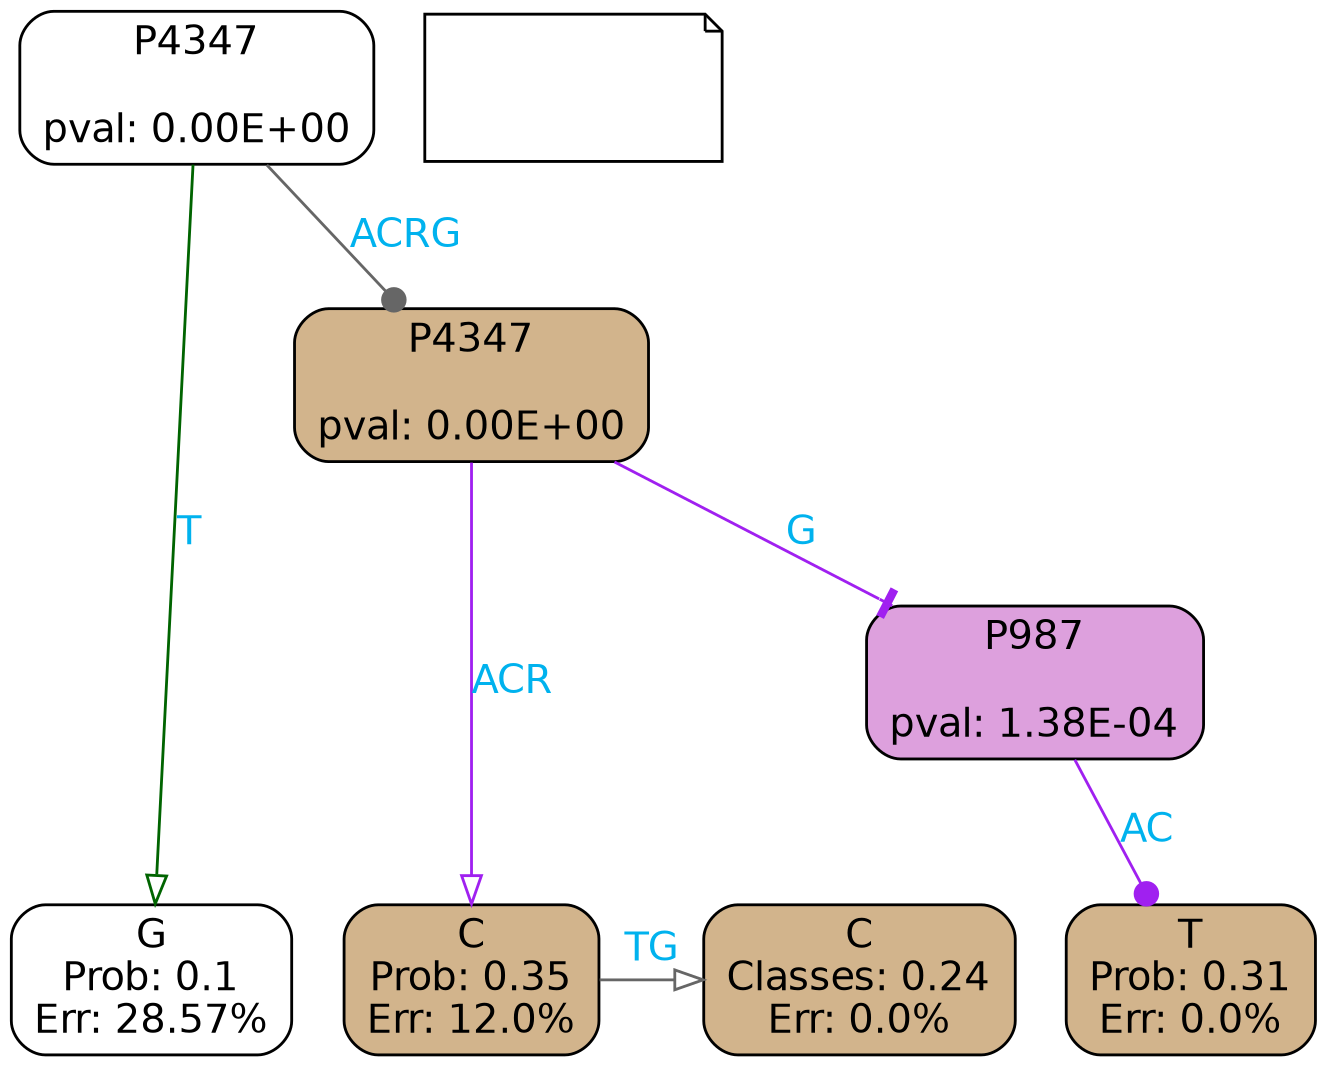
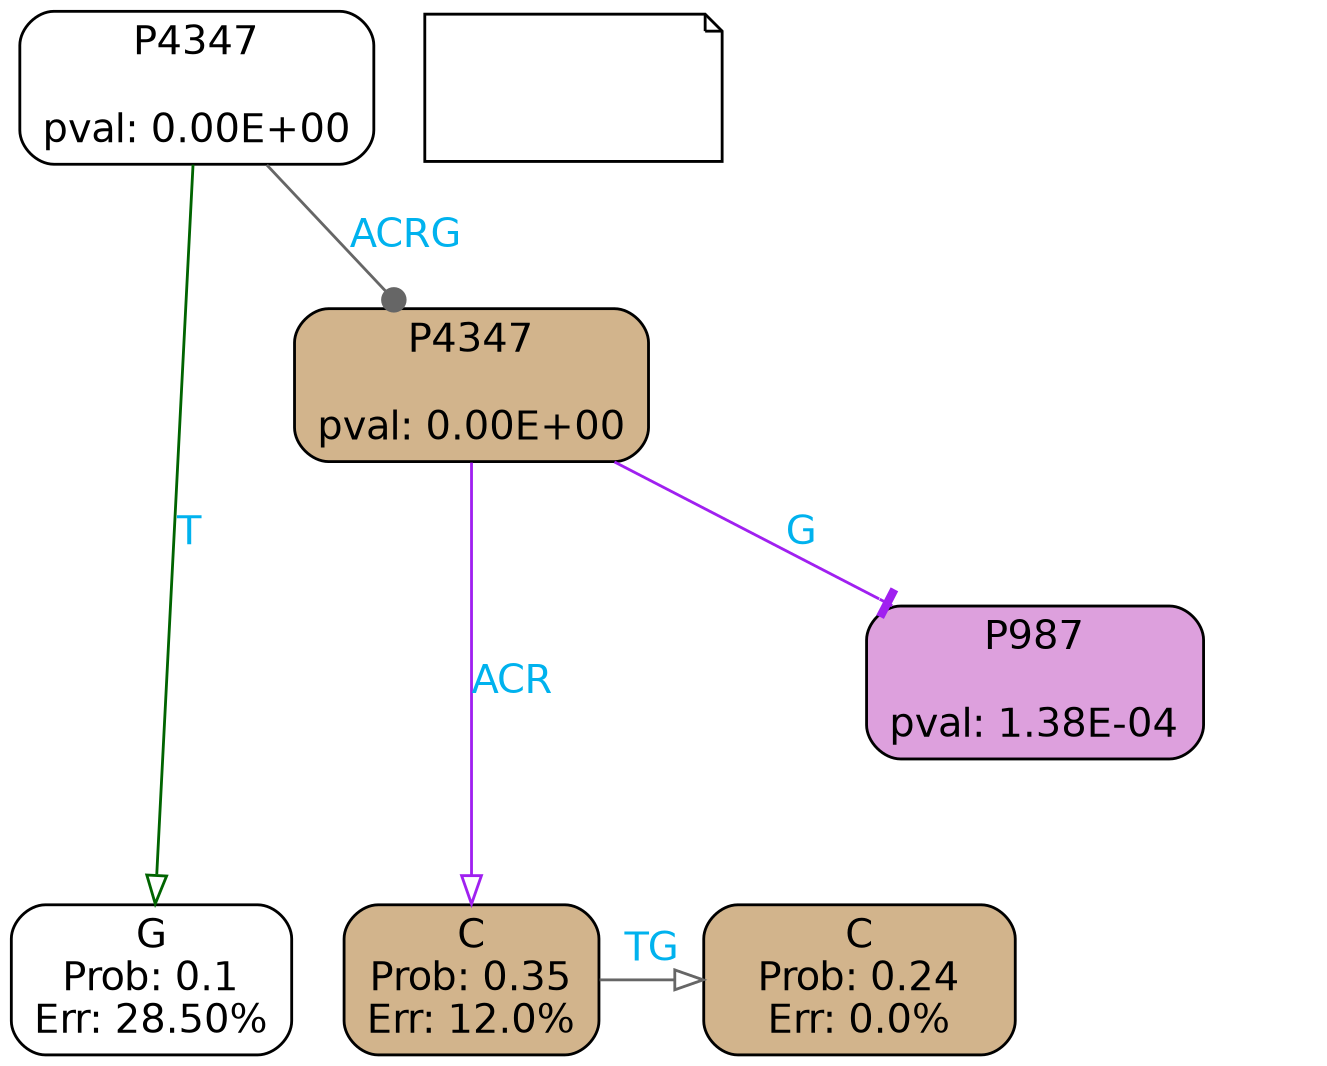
(152, 980) -> (152, 980)
(859, 980) -> (859, 980)
(1191, 980) -> none
